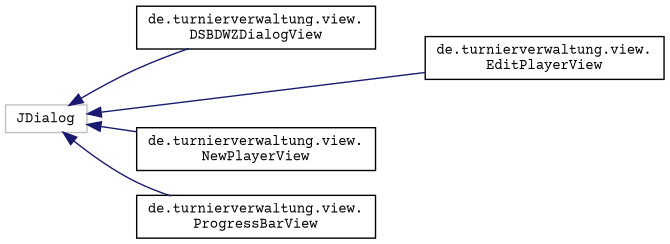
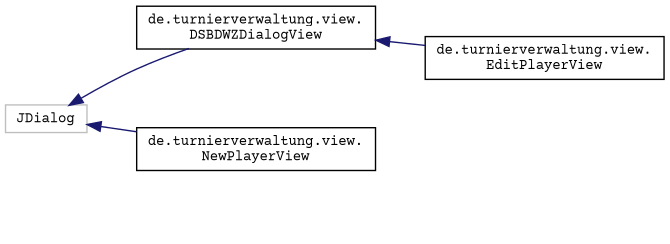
(263, 92) -> (407, 44)
(256, 217) -> none
